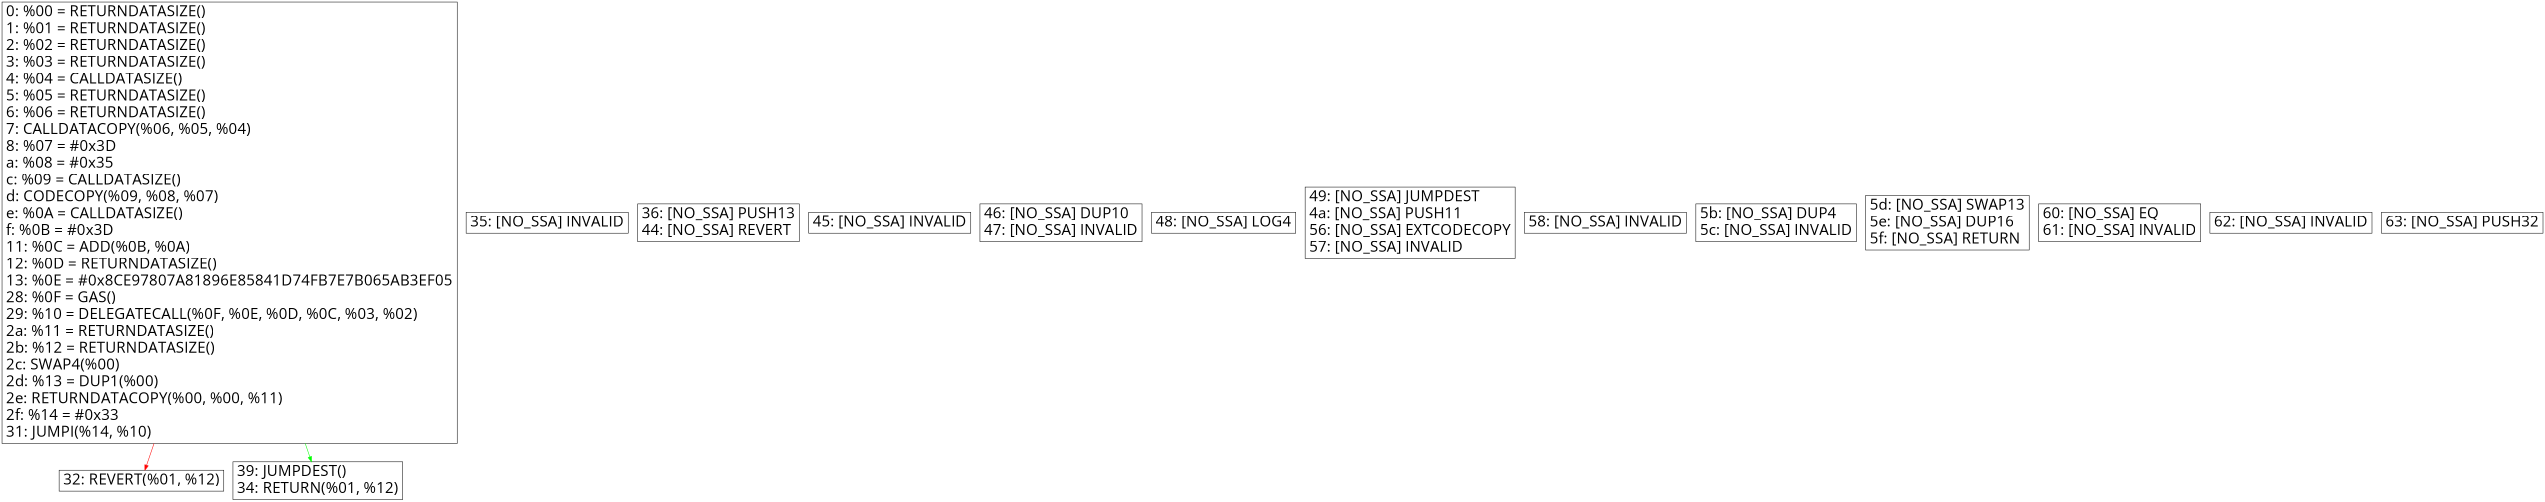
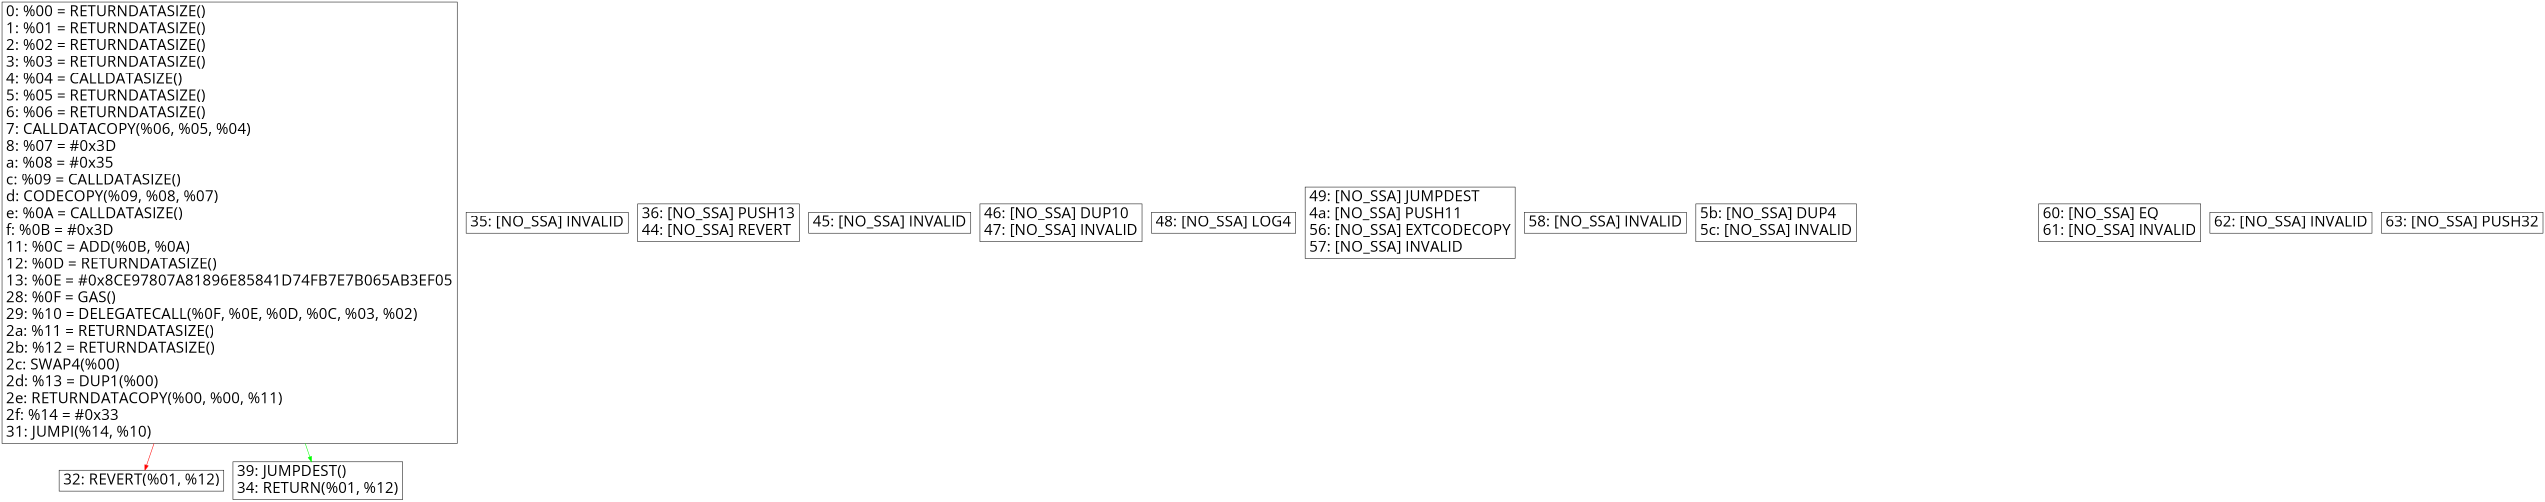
(1947, 223) -> none
